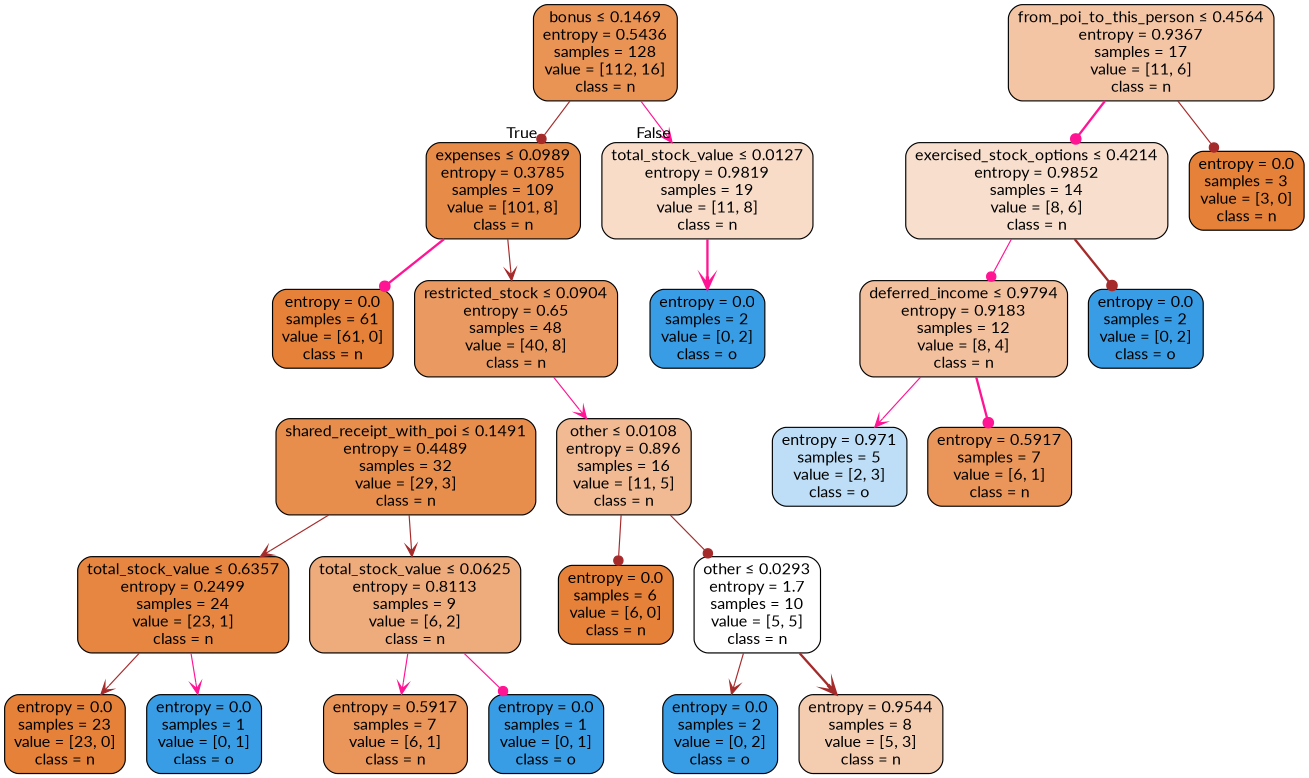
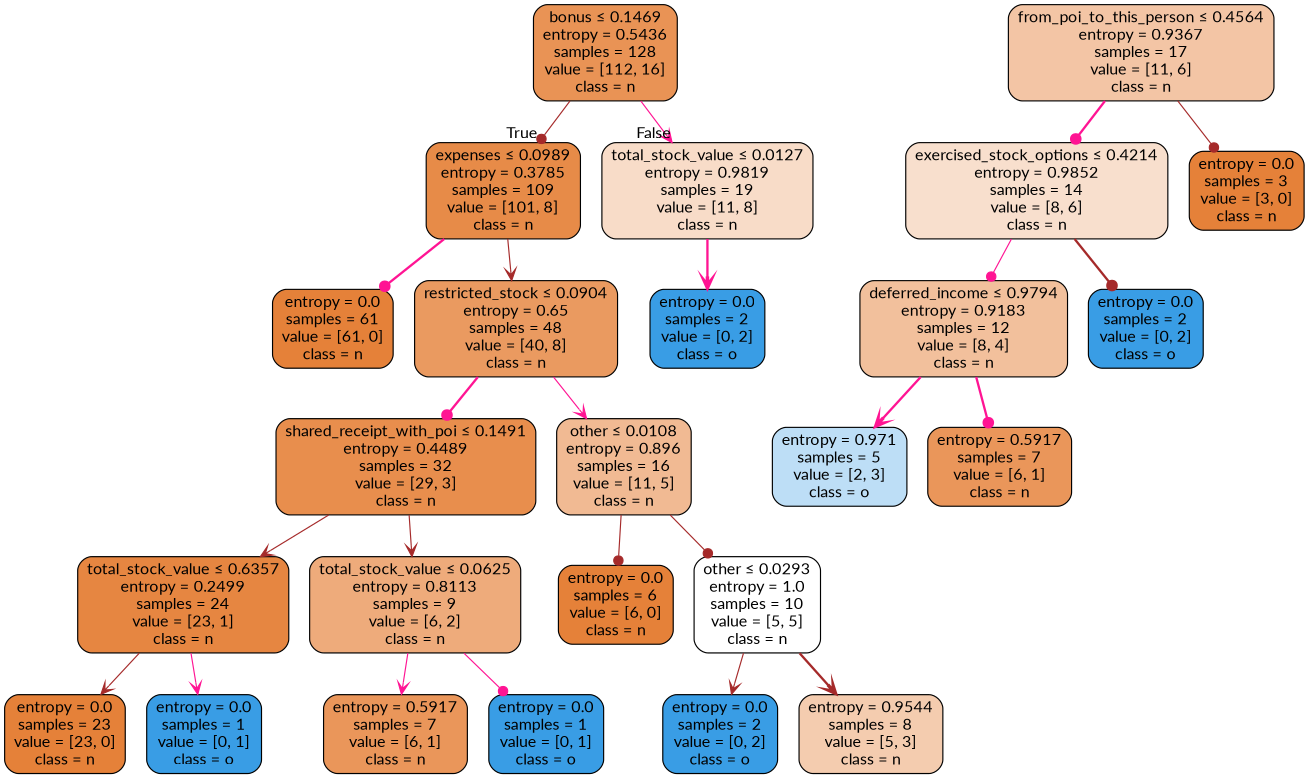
none -> (464, 394)
(902, 398) -> (902, 398)
(757, 587) -> (757, 587)
